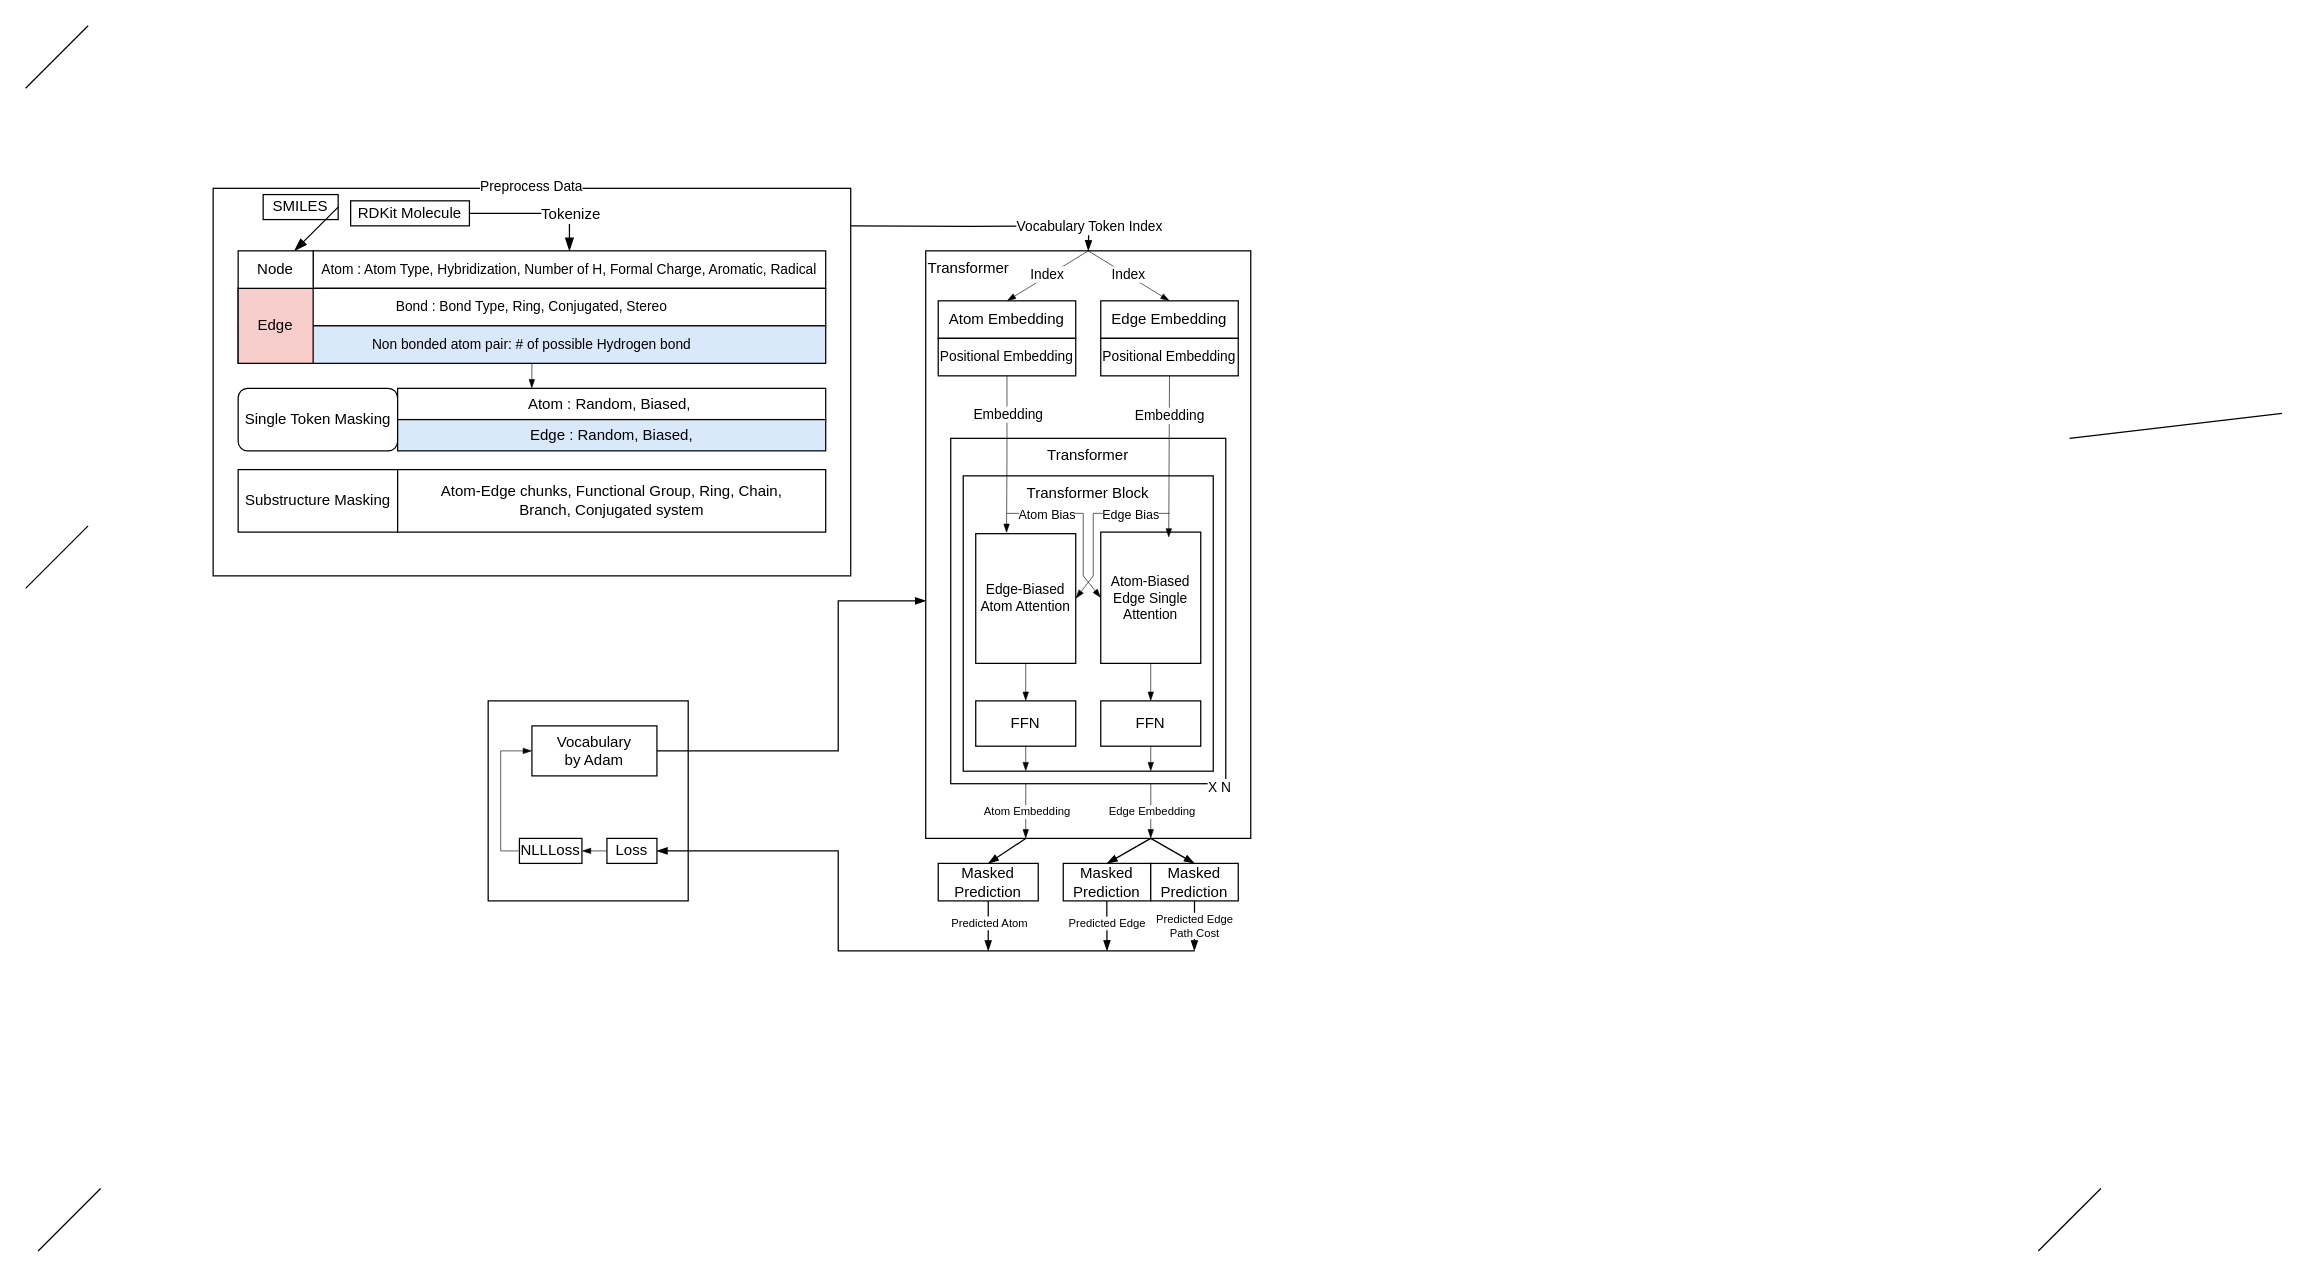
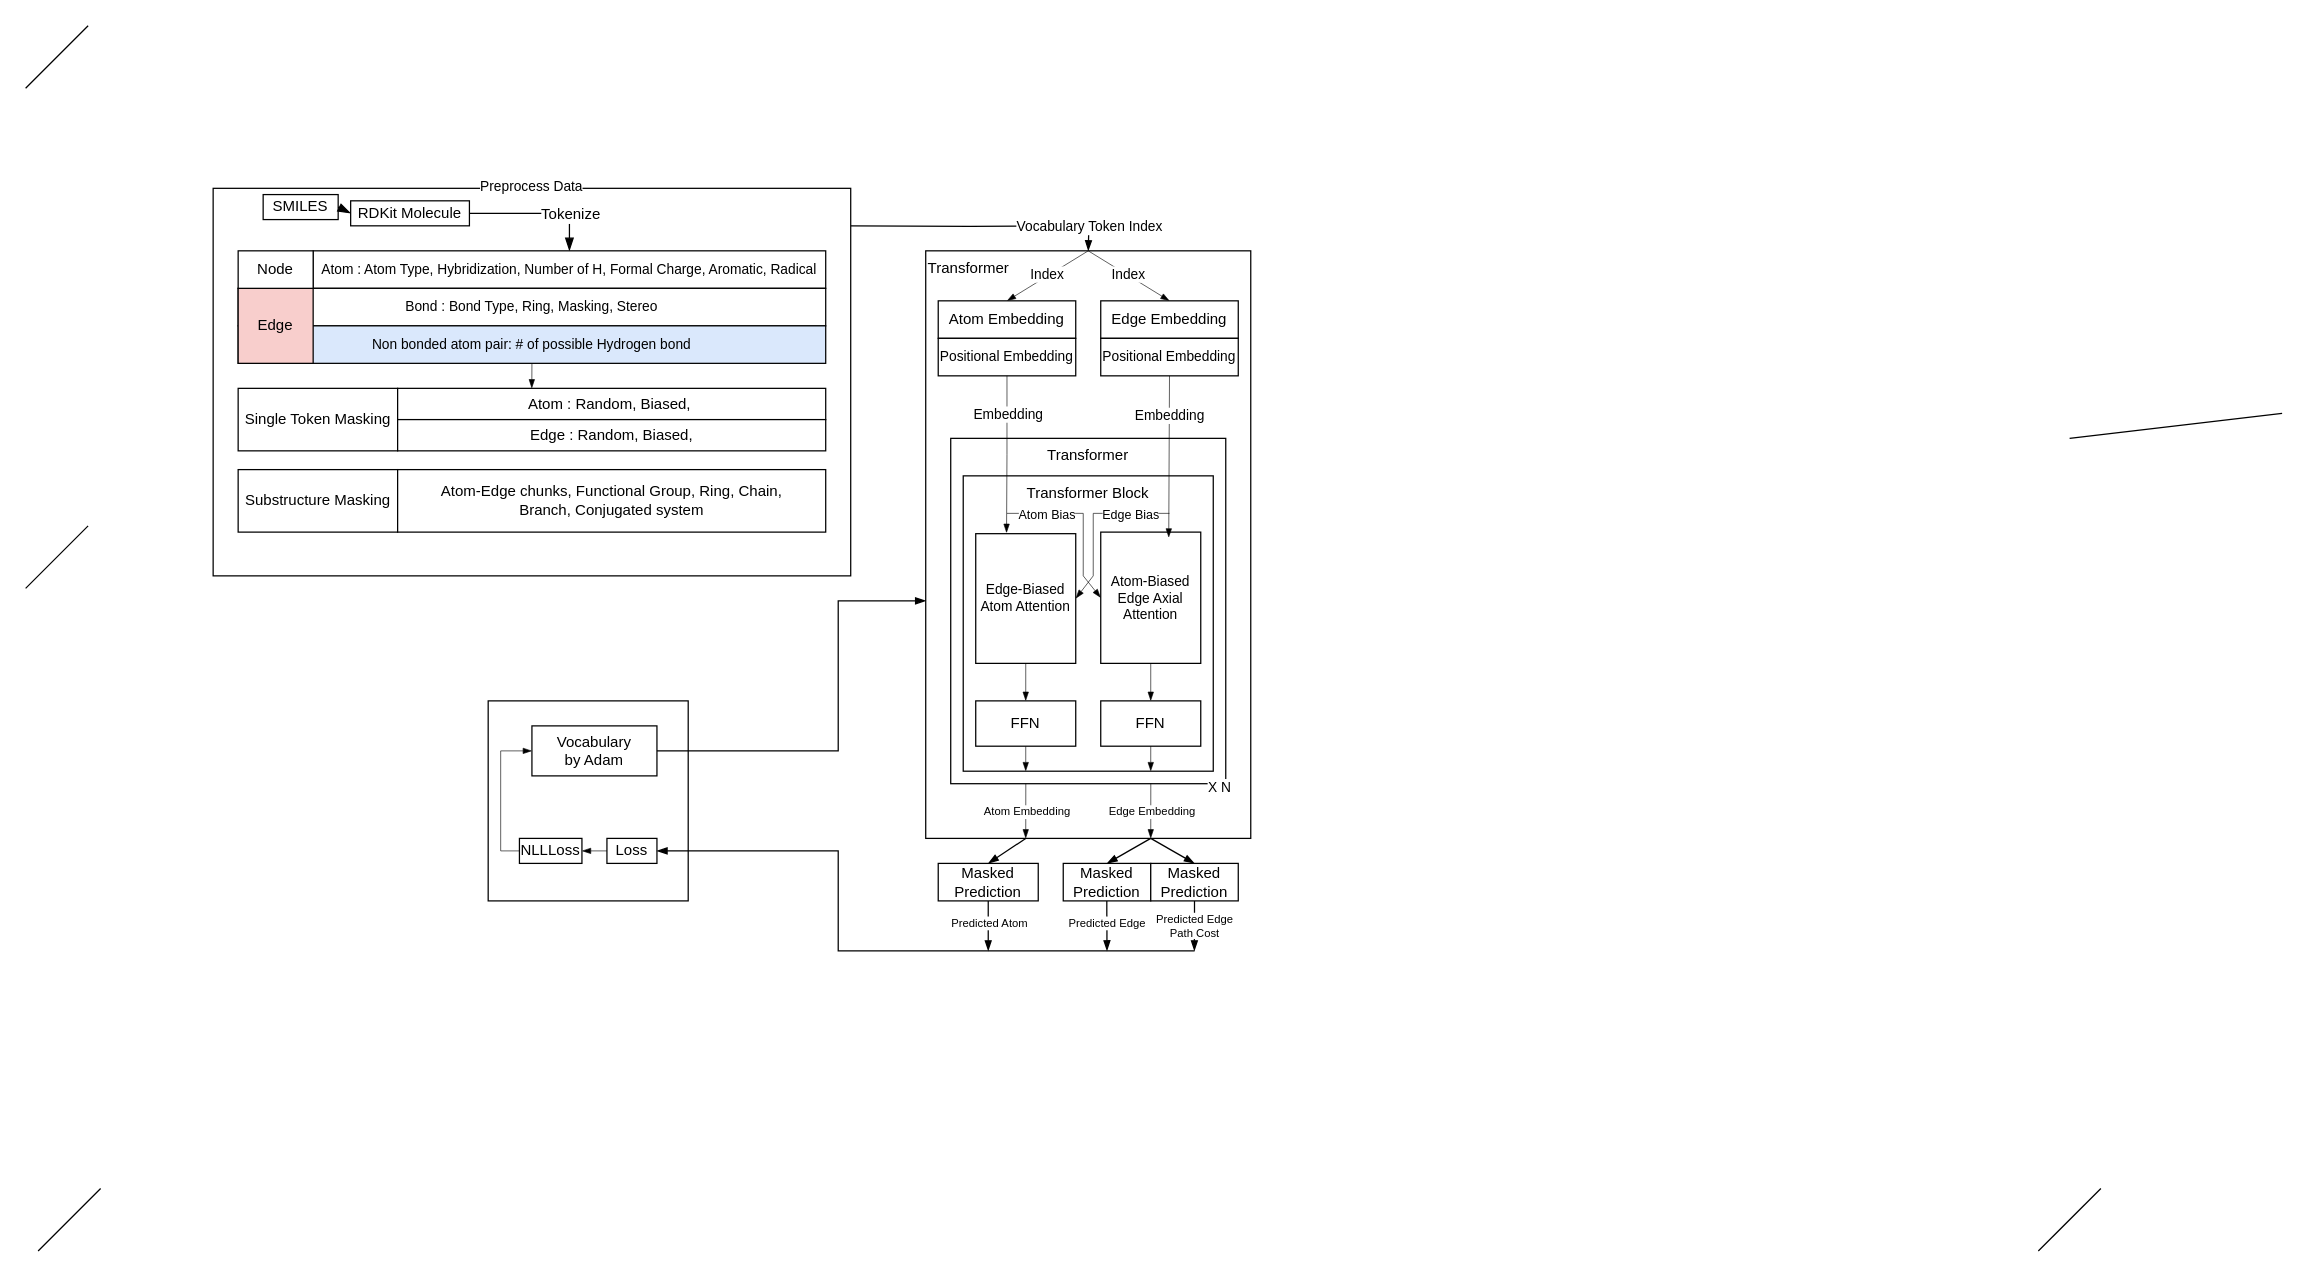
(320, 225) -> (338, 207)
(532, 307) -> (532, 307)
(318, 419) -> (318, 419)
(612, 435) -> (612, 435)
(1151, 598) -> (1151, 598)
